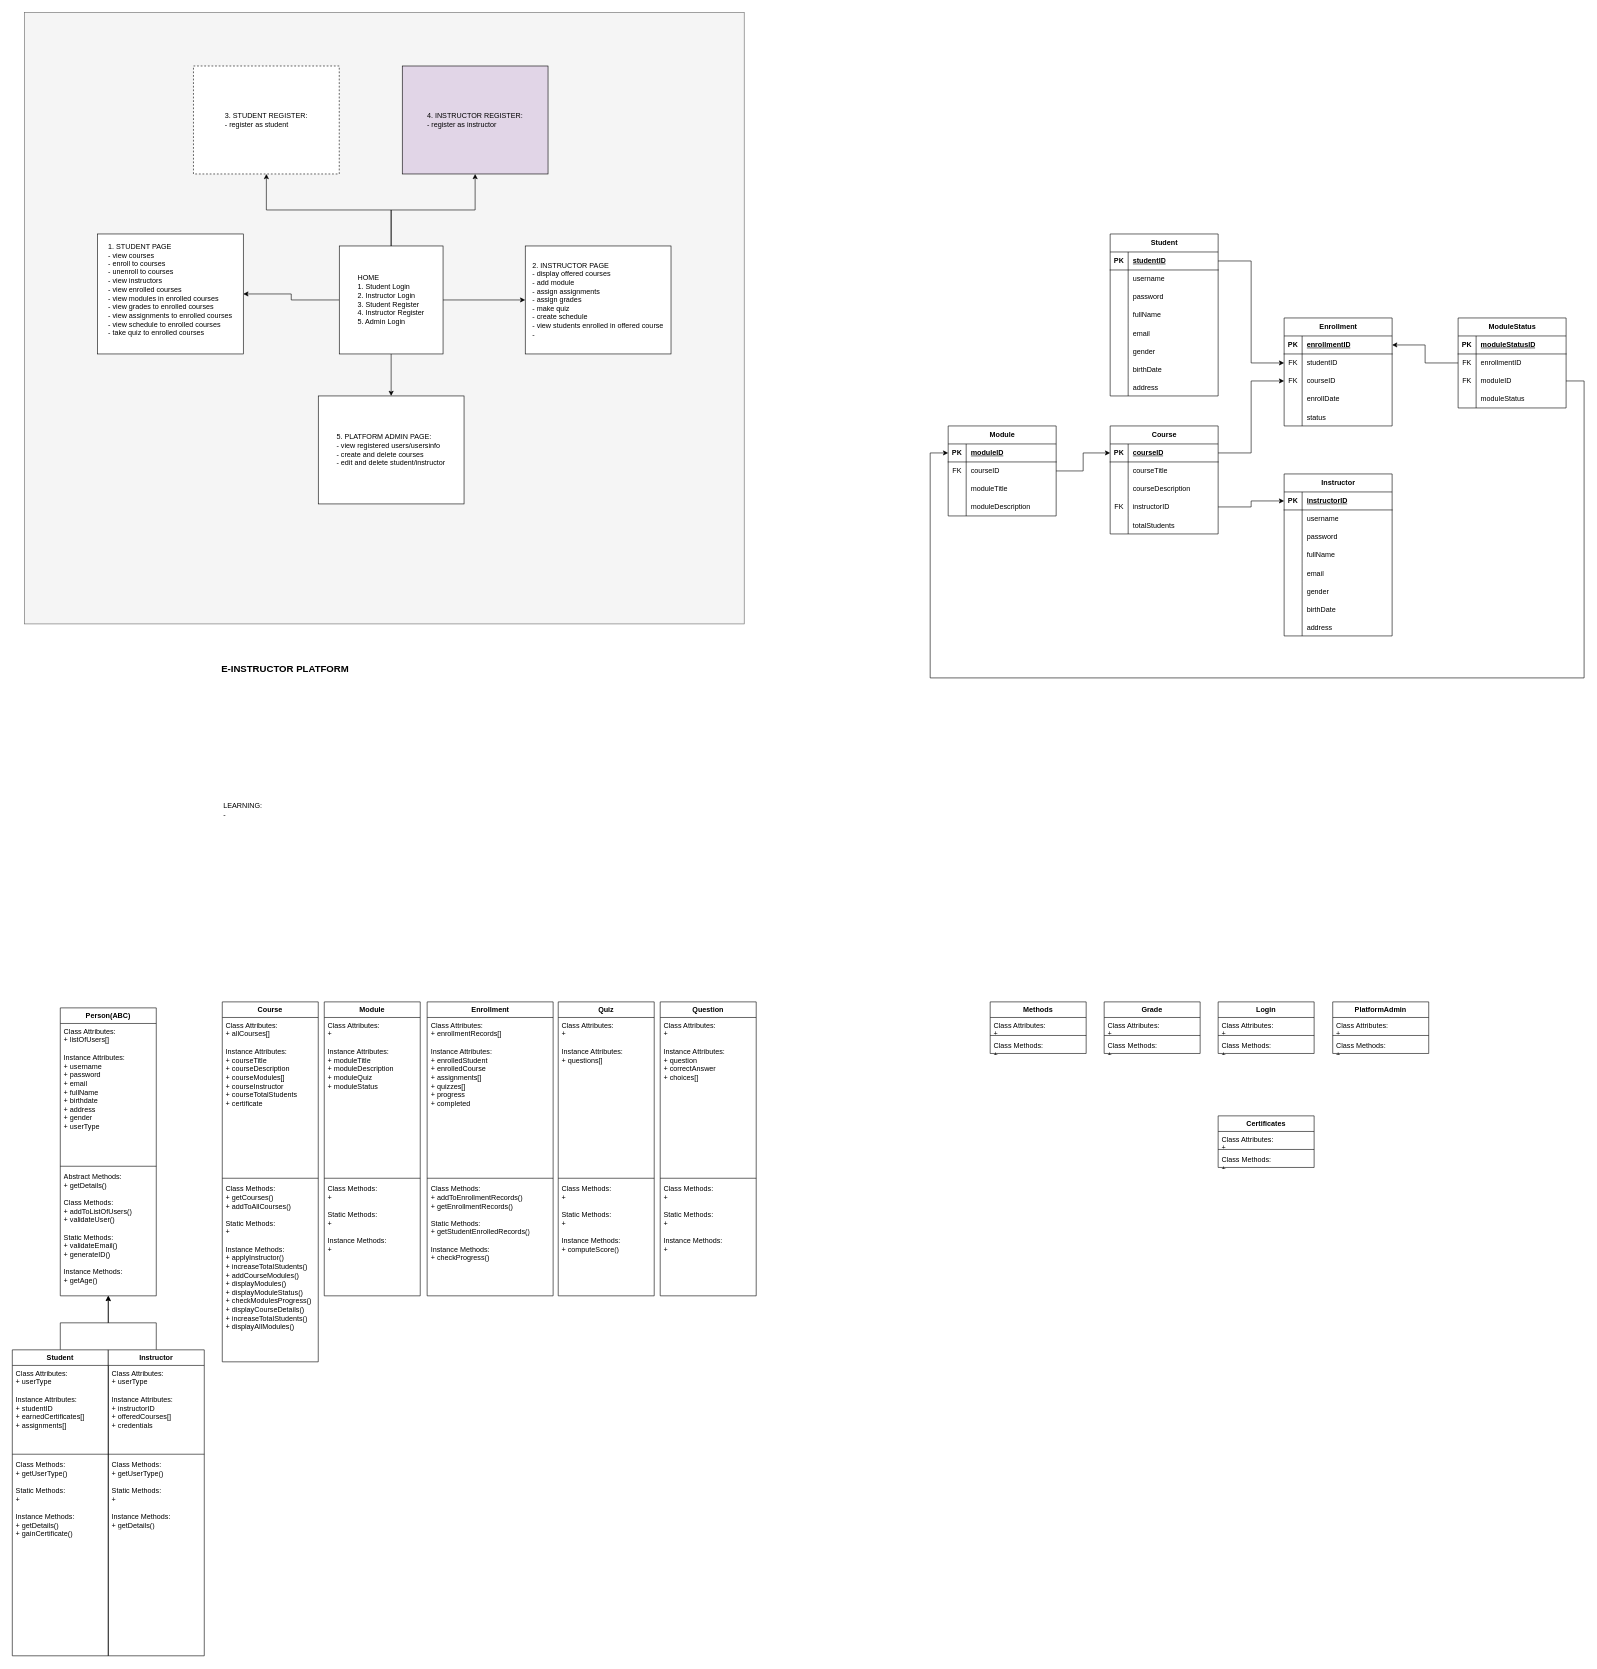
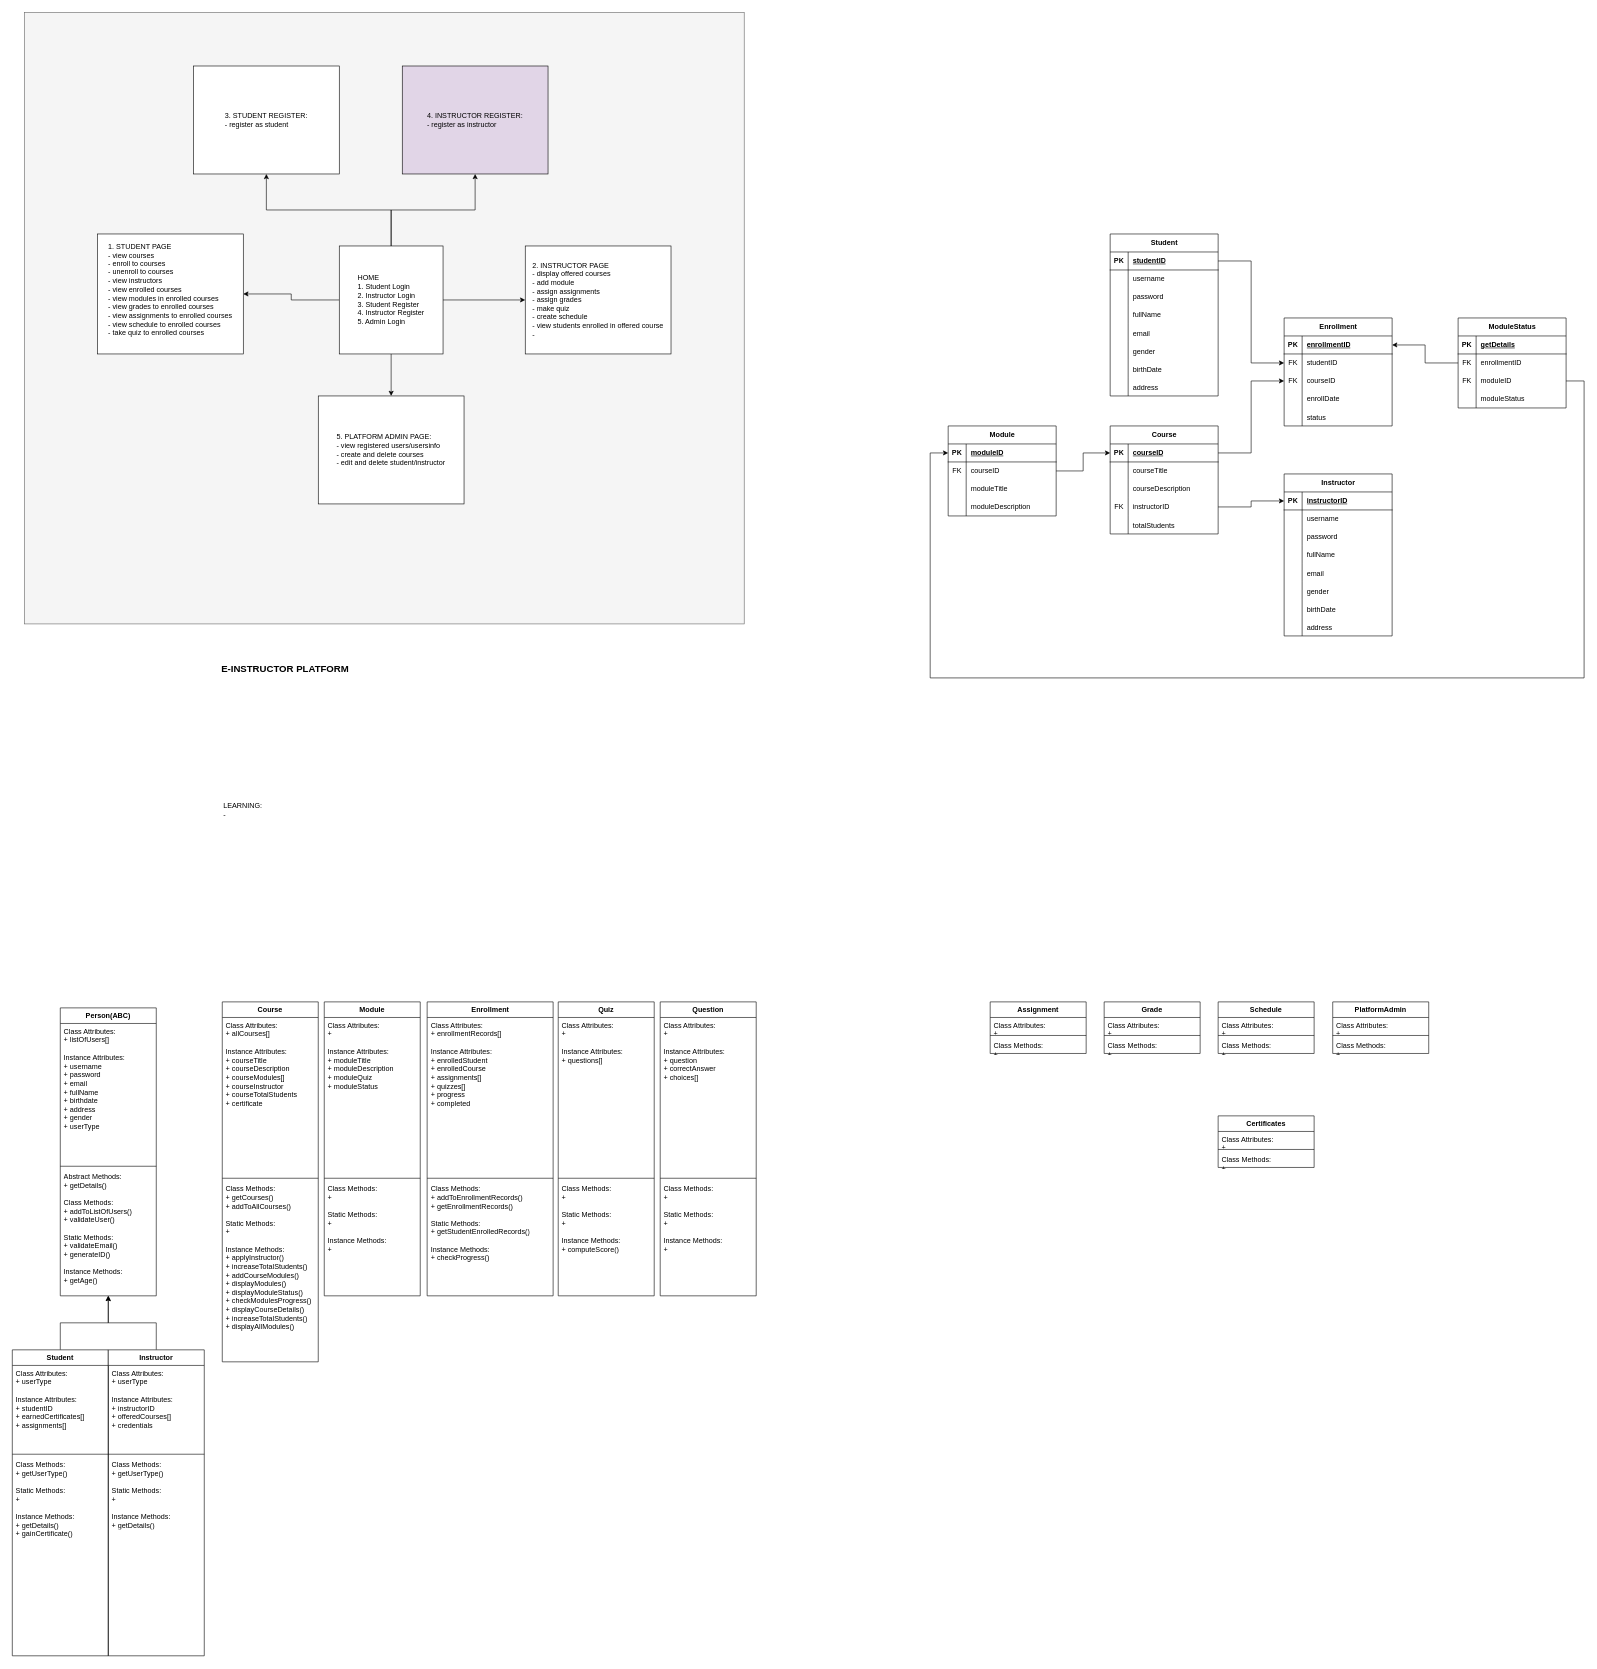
(266, 120) -> (266, 120)
(1508, 345) -> (1499, 345)
(1038, 1010) -> (1038, 1010)
(1266, 1010) -> (1266, 1010)
